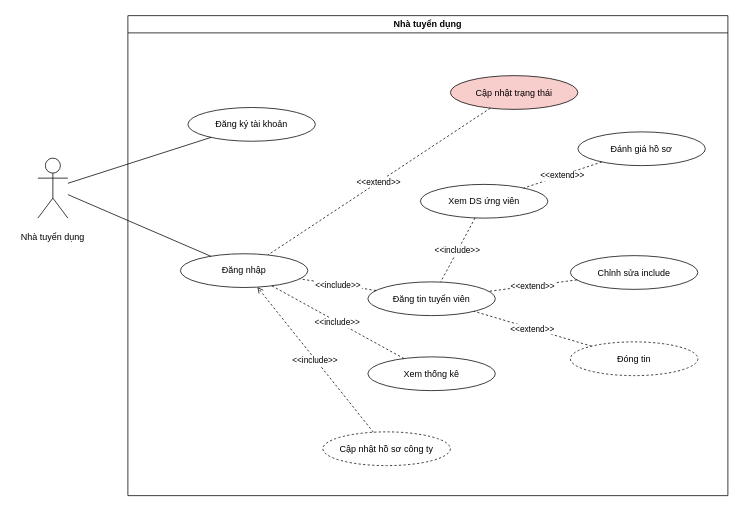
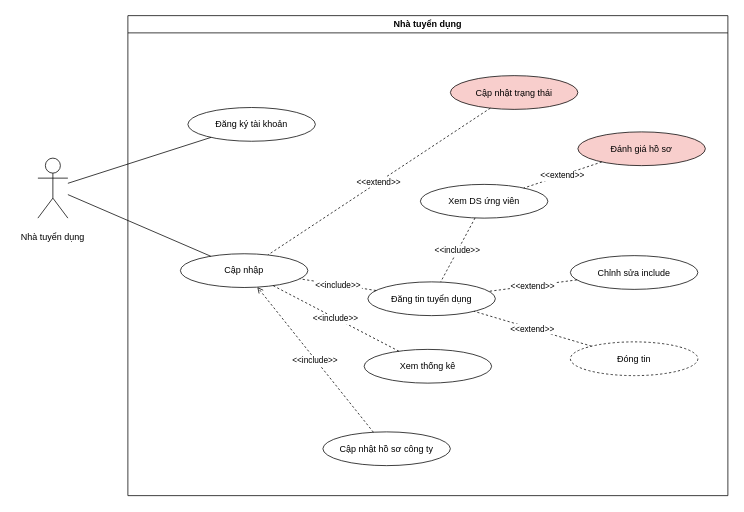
(642, 149) -> (642, 149)
(244, 270) -> (244, 270)
(432, 299) -> (432, 299)
(432, 374) -> (428, 366)
(387, 449) -> (387, 449)
